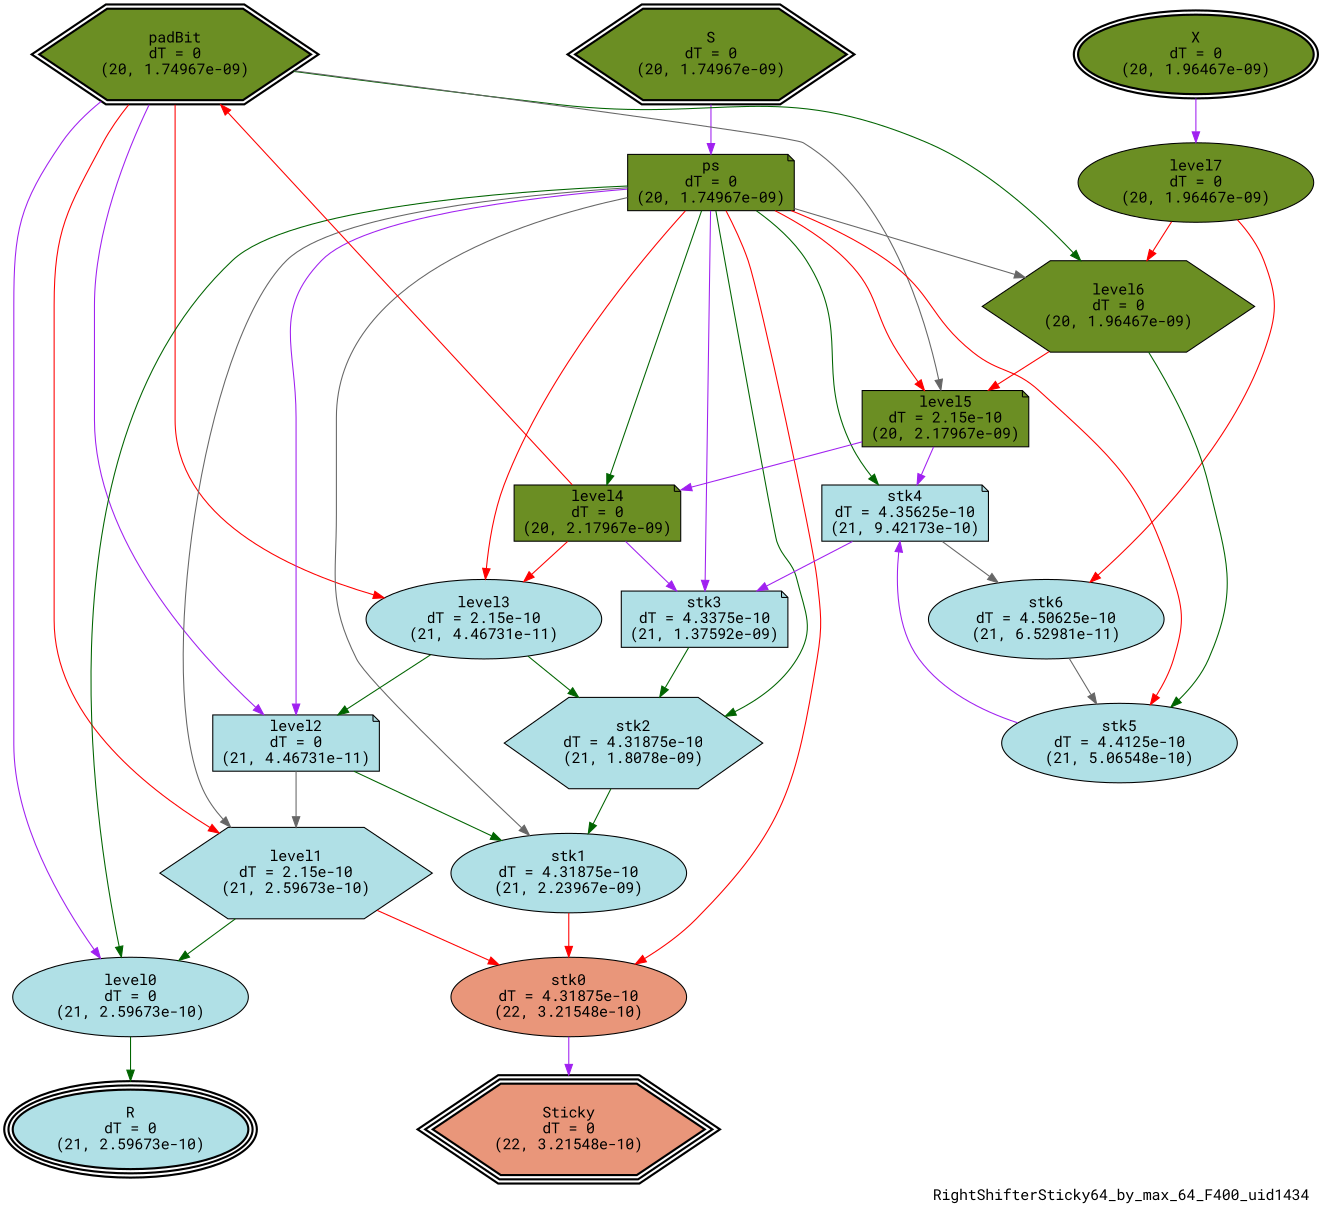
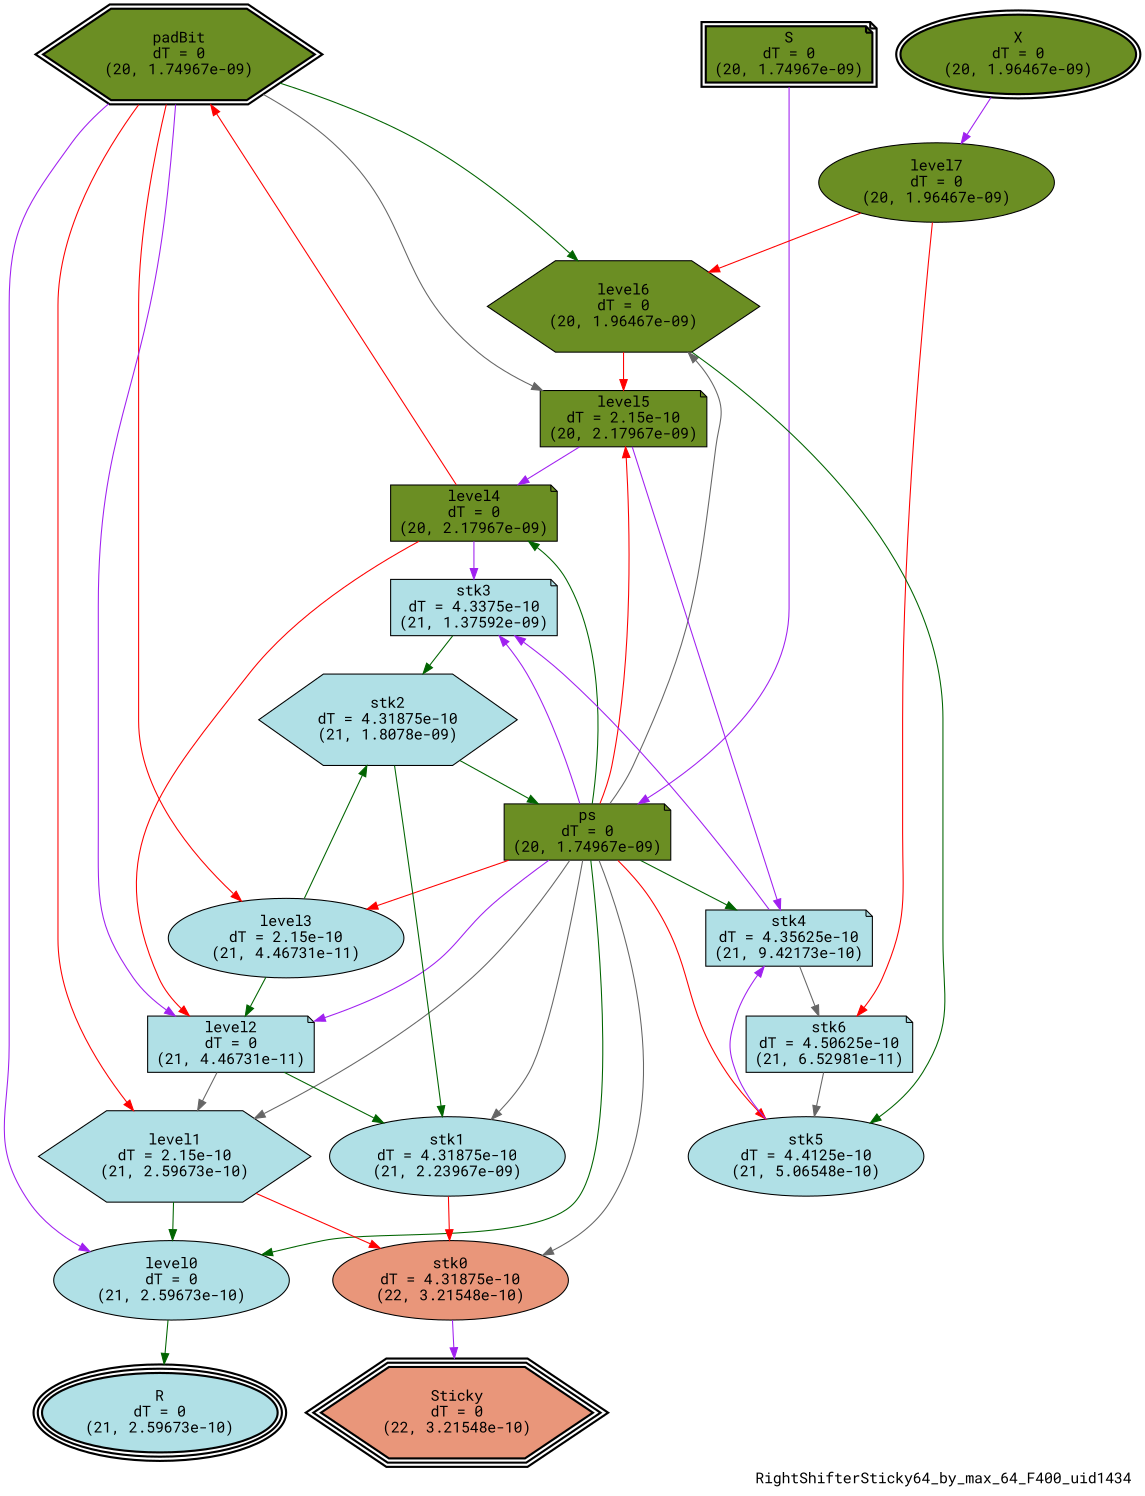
(711, 54) -> (789, 54)
(765, 479) -> (494, 780)
(550, 558) -> (199, 738)
(820, 608) -> (643, 1069)
(1046, 619) -> (829, 1044)
